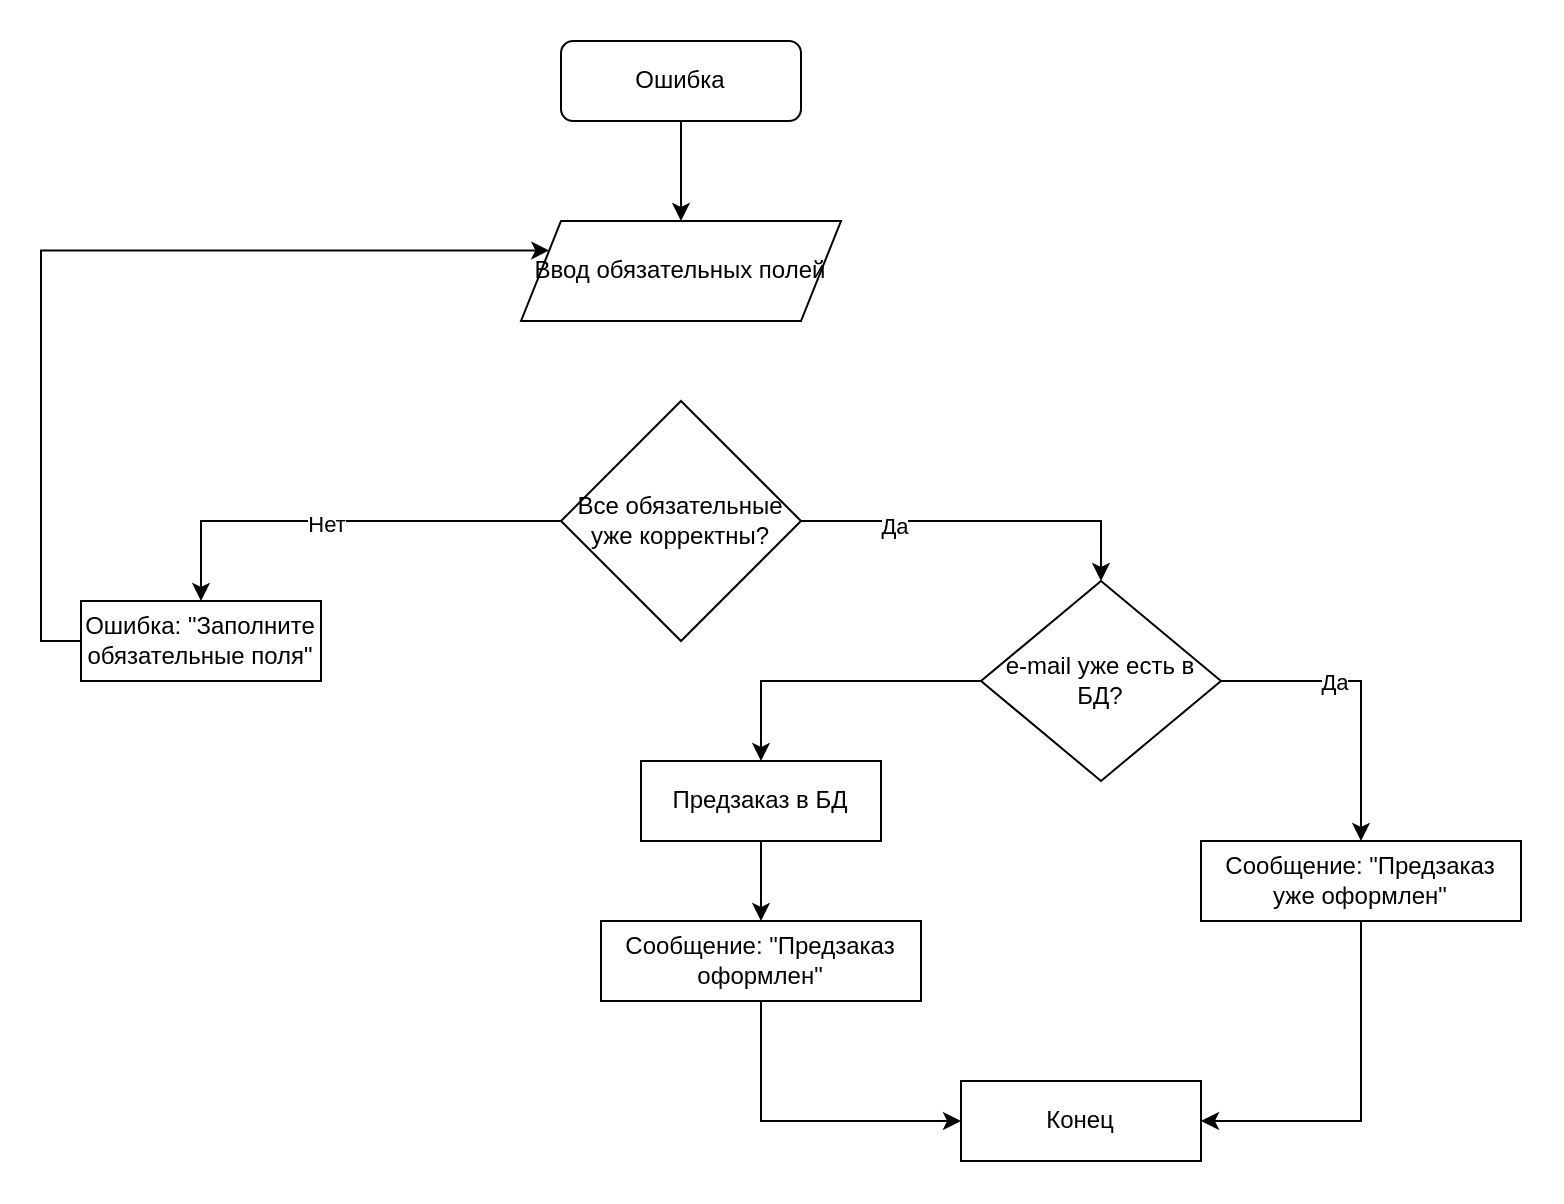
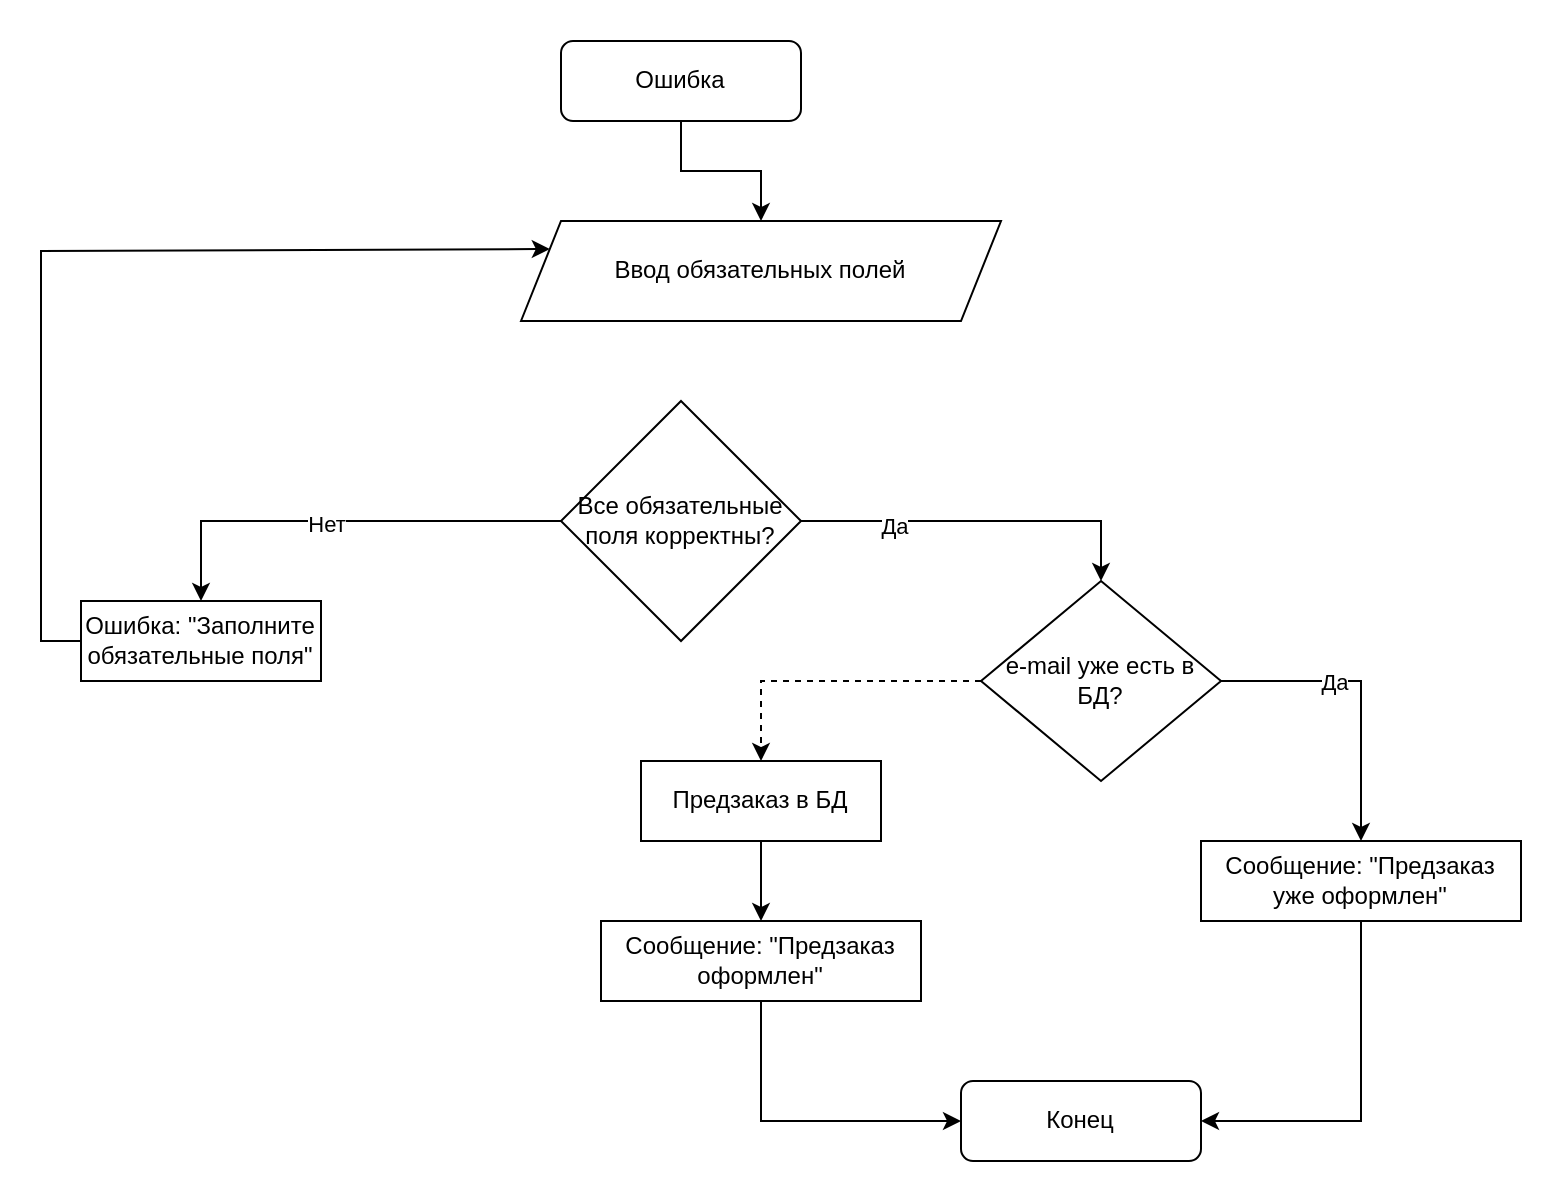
(681, 271) -> (761, 271)
(681, 521) -> (681, 521)
(835, 681) -> (835, 681)
(1081, 1121) -> (1081, 1121)
